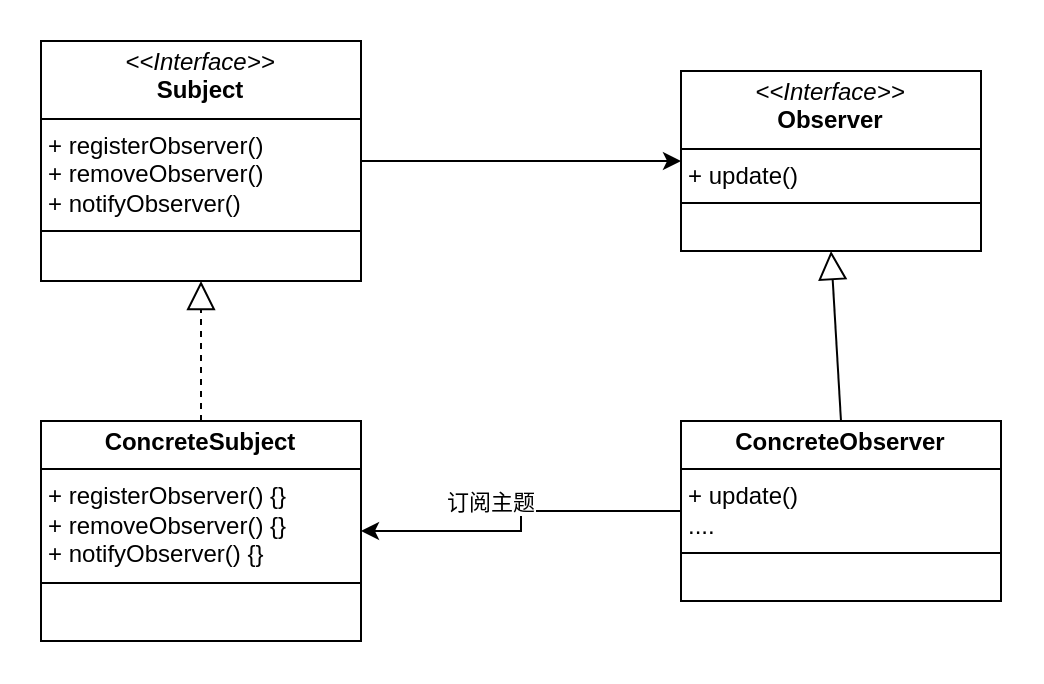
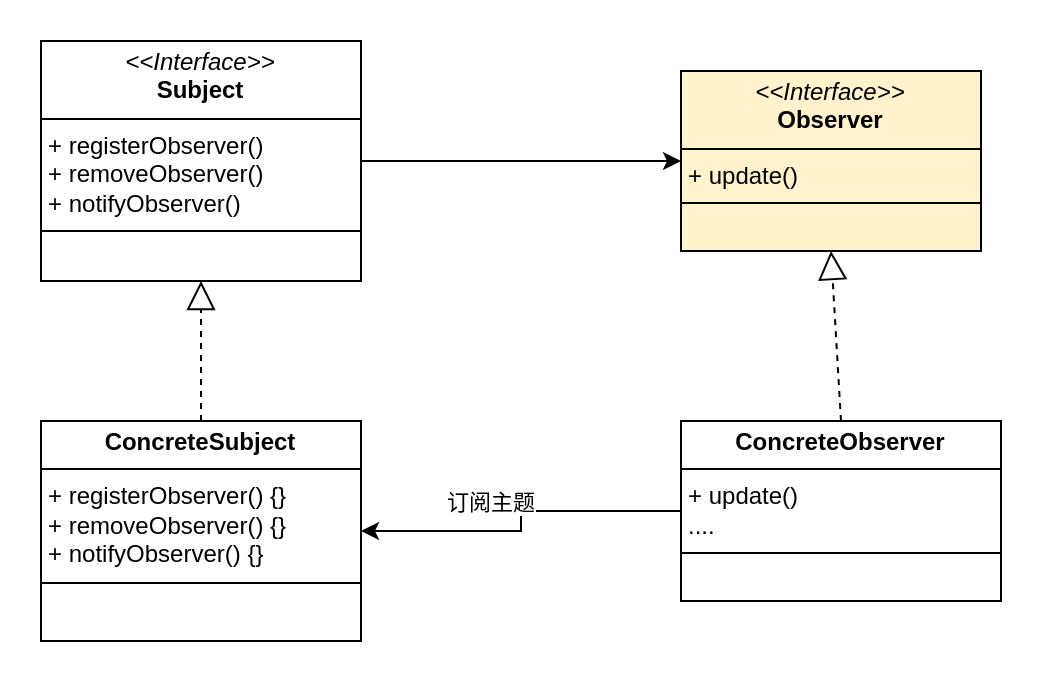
(831, 161) -> (831, 161)
(837, 348) -> (837, 348)
